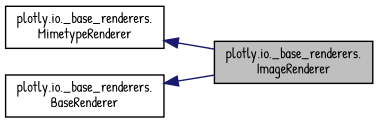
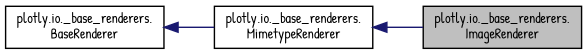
(196, 78) -> (196, 27)
